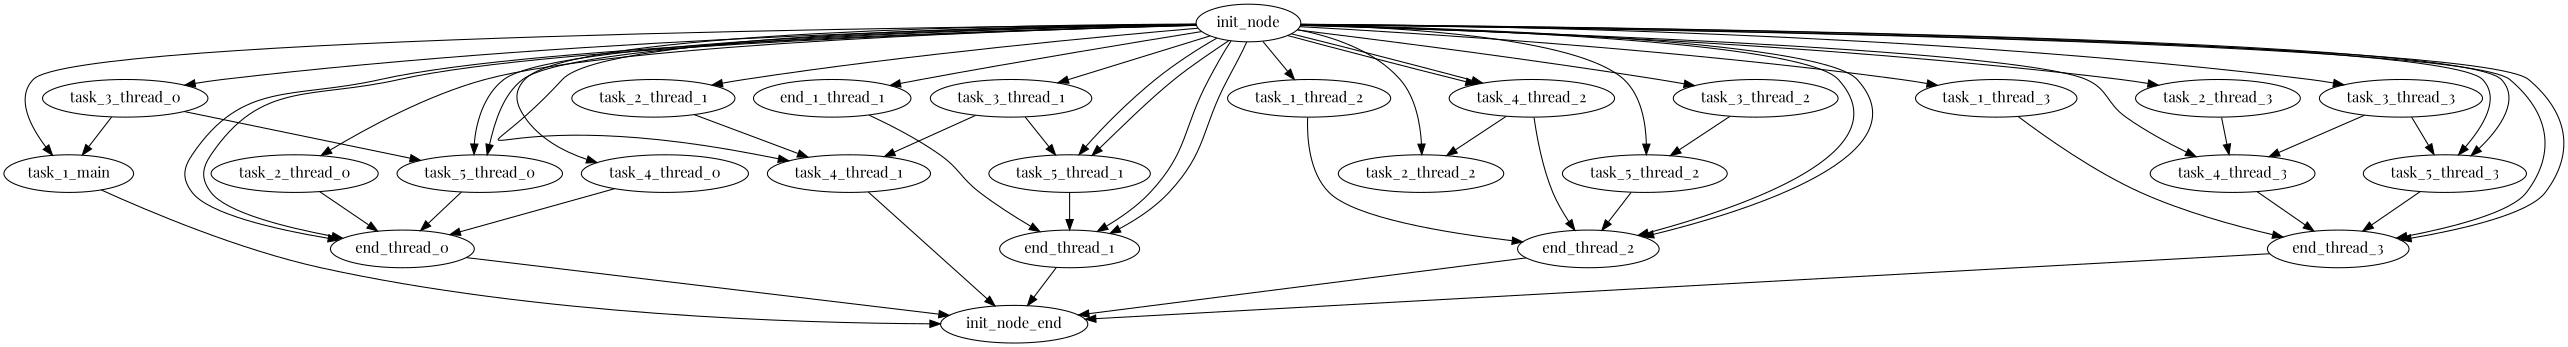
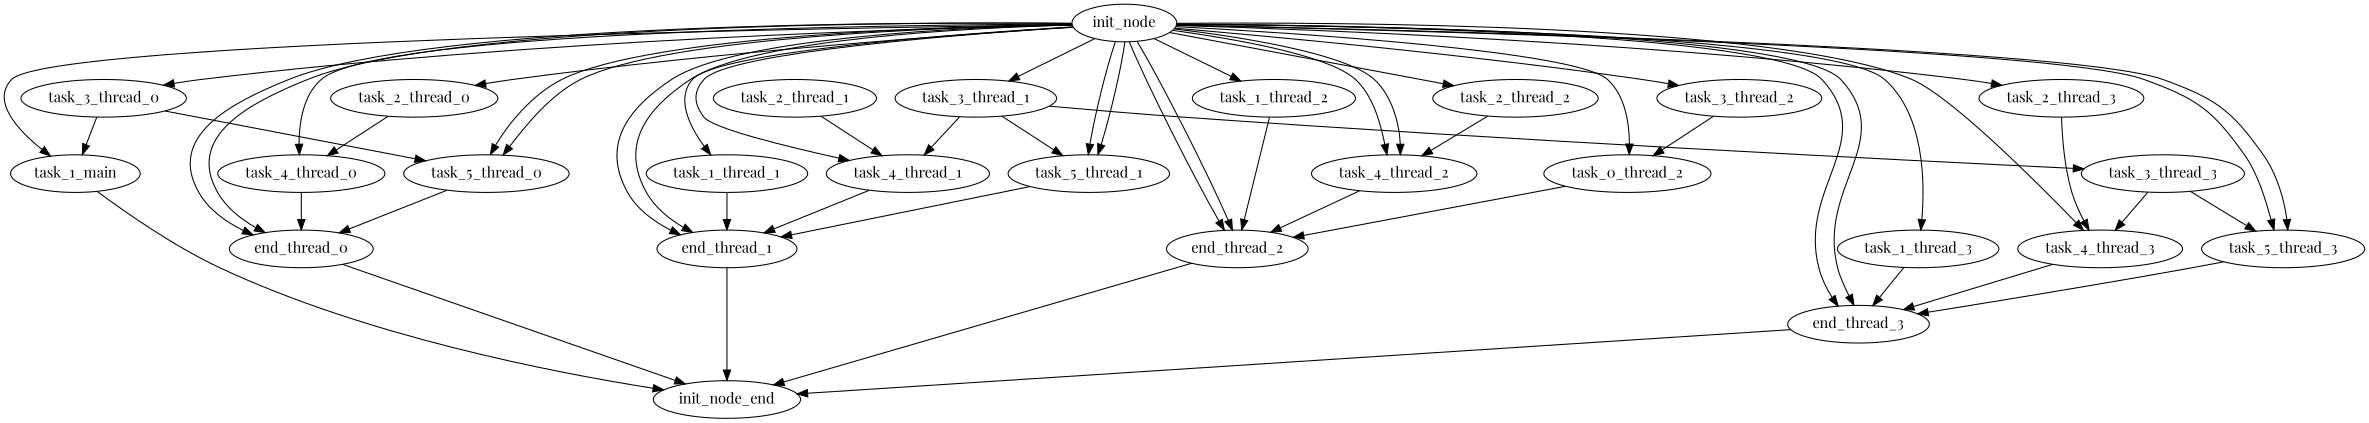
(1870, 42) -> (1561, 141)
(960, 52) -> none
(832, 98) -> (727, 174)
(1481, 133) -> (1466, 129)
(1645, 174) -> (1627, 174)
(344, 208) -> (362, 133)
(928, 245) -> (822, 210)
